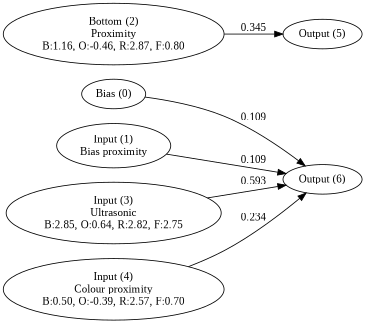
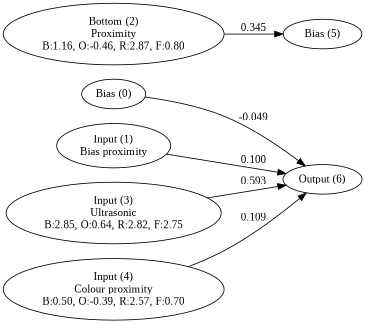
(323, 34) -> (323, 34)
(254, 117) -> (254, 117)
(254, 160) -> (254, 160)
(254, 218) -> (254, 218)
